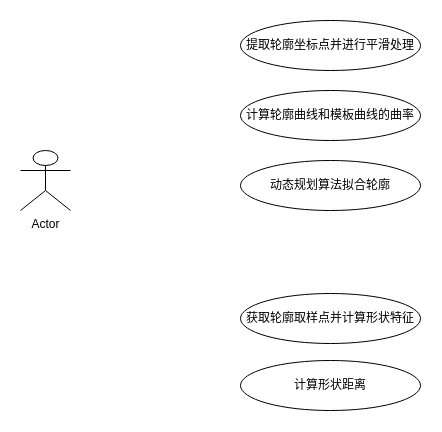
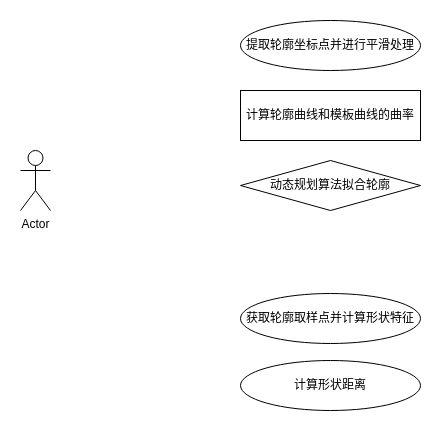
(331, 116) -> (331, 116)
(46, 181) -> (36, 181)
(331, 186) -> (331, 186)
